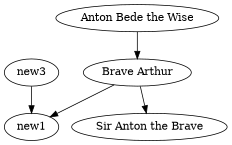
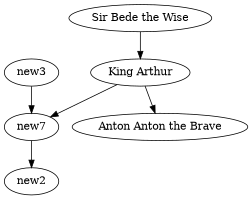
(137, 18) -> (140, 18)
(137, 73) -> (140, 73)
(32, 127) -> (32, 127)
(149, 127) -> (160, 127)
none -> (32, 181)
